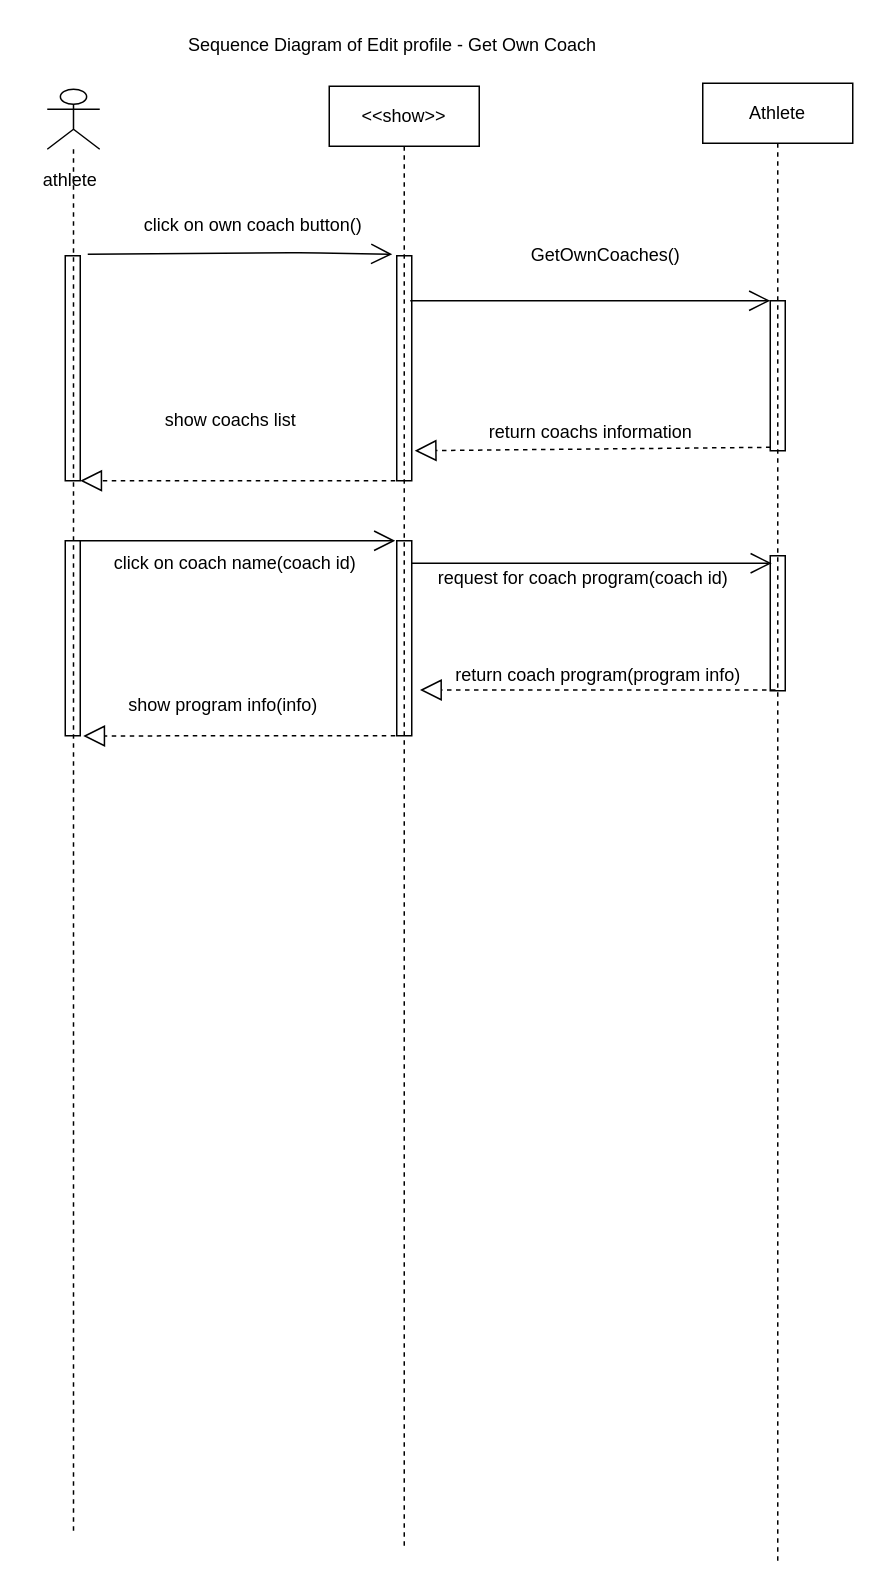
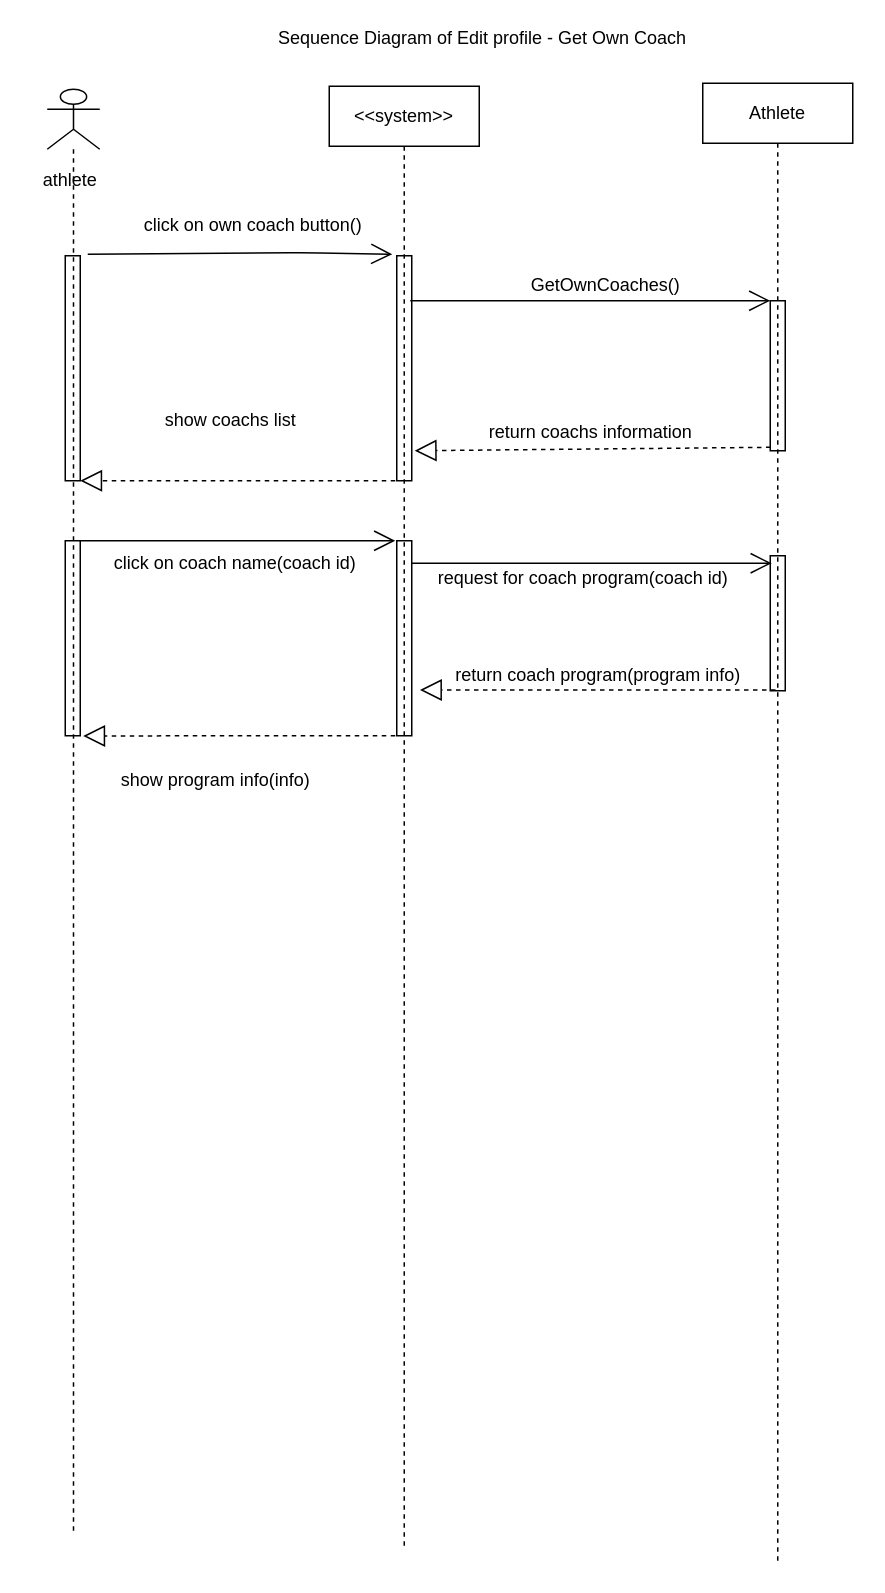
(395, 46) -> (485, 38)
(404, 116) -> (404, 116)
(605, 256) -> (605, 286)
(223, 706) -> (215, 781)
